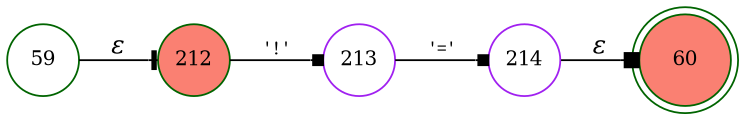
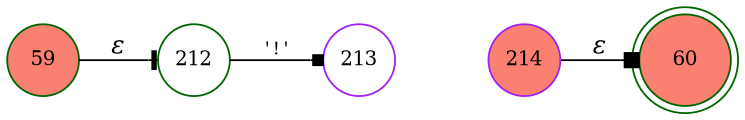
(43, 60) -> (43, 60)
(194, 60) -> (194, 60)
(435, 60) -> none
(524, 60) -> (524, 60)
